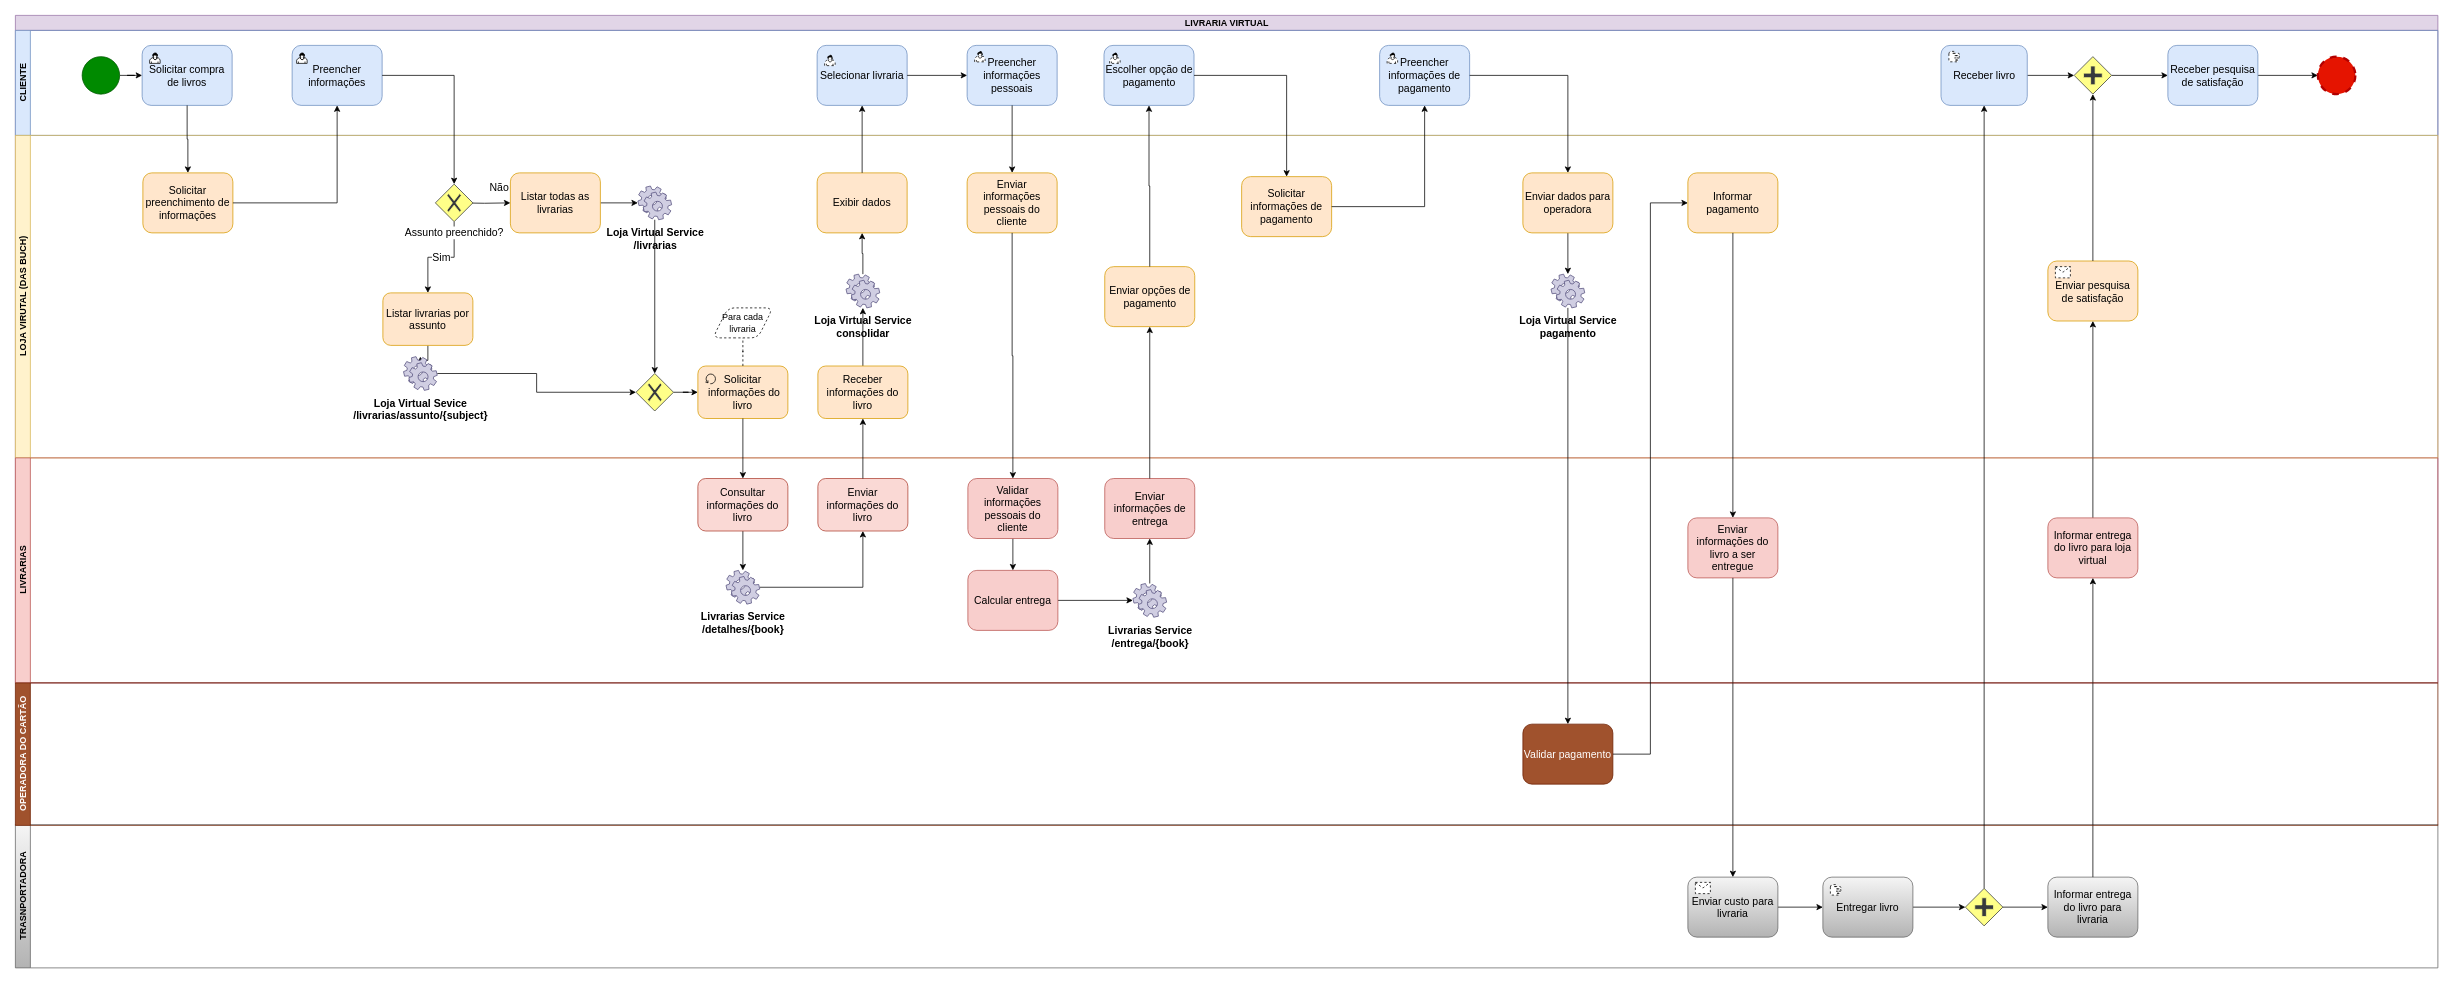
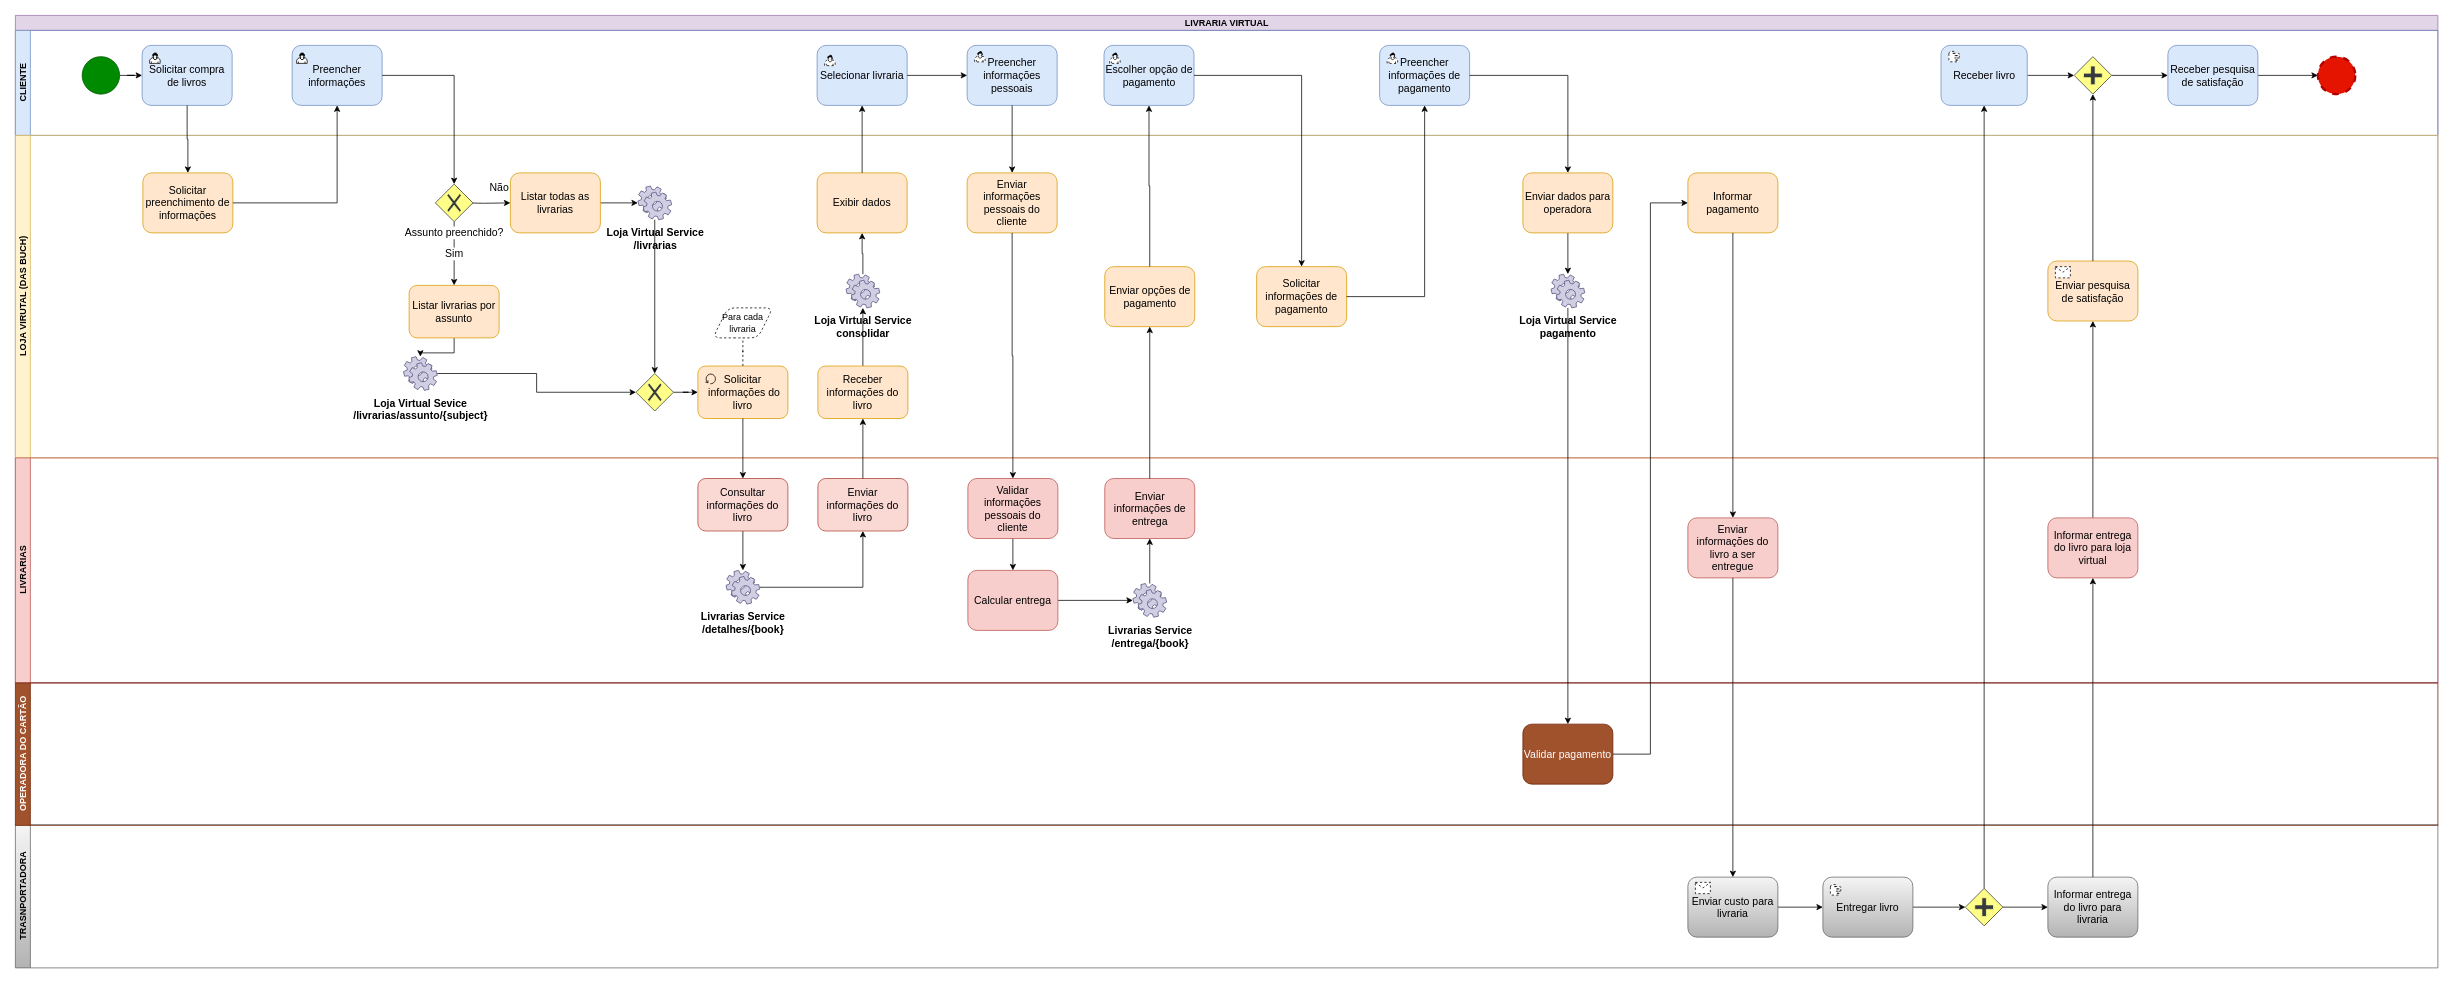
(1287, 207) -> (1302, 297)
(428, 319) -> (454, 312)
